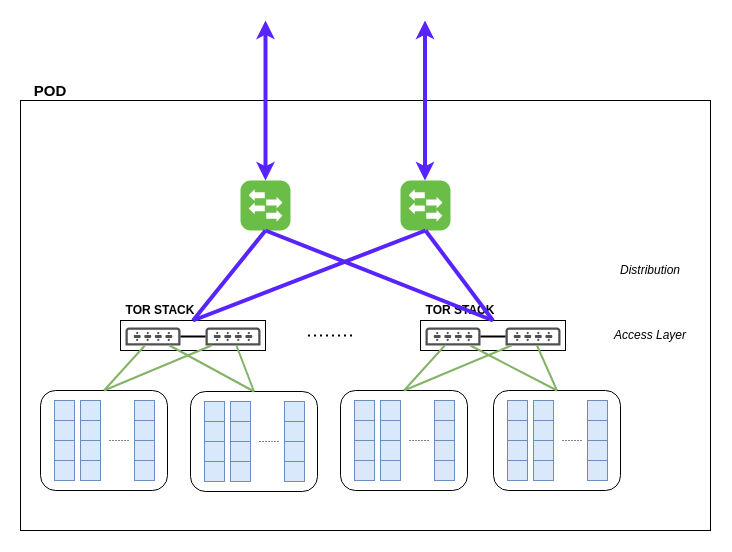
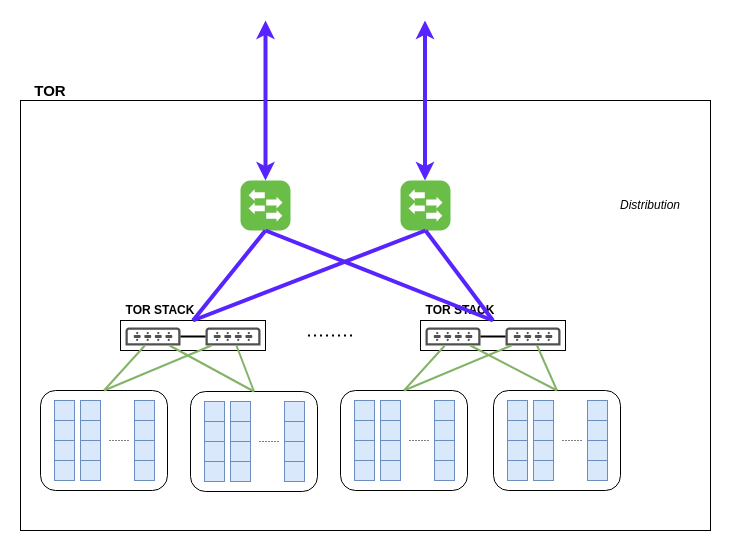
(51, 91) -> (51, 91)
(651, 271) -> (651, 206)
(651, 336) -> none
